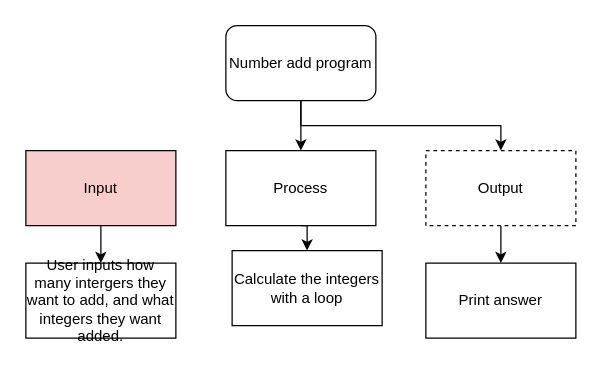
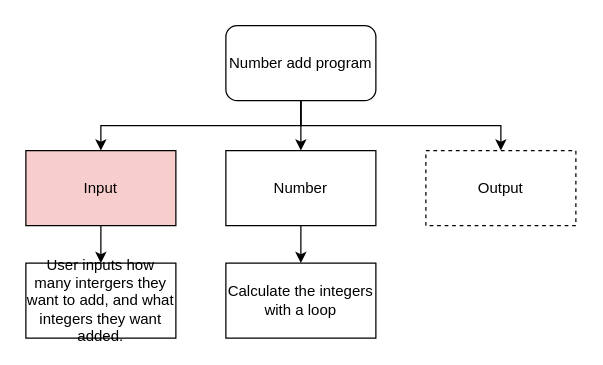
none -> (191, 126)
(301, 188) -> (301, 188)
(501, 240) -> none
(307, 288) -> (301, 301)
(501, 301) -> none
